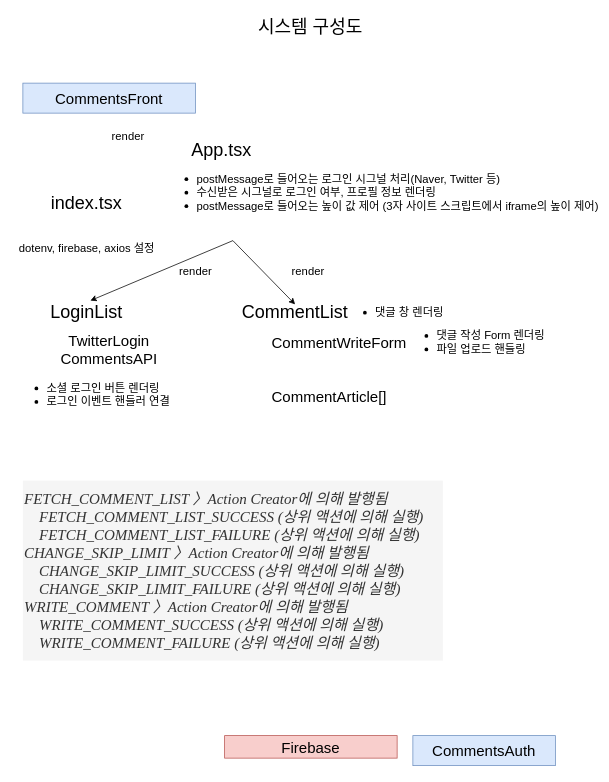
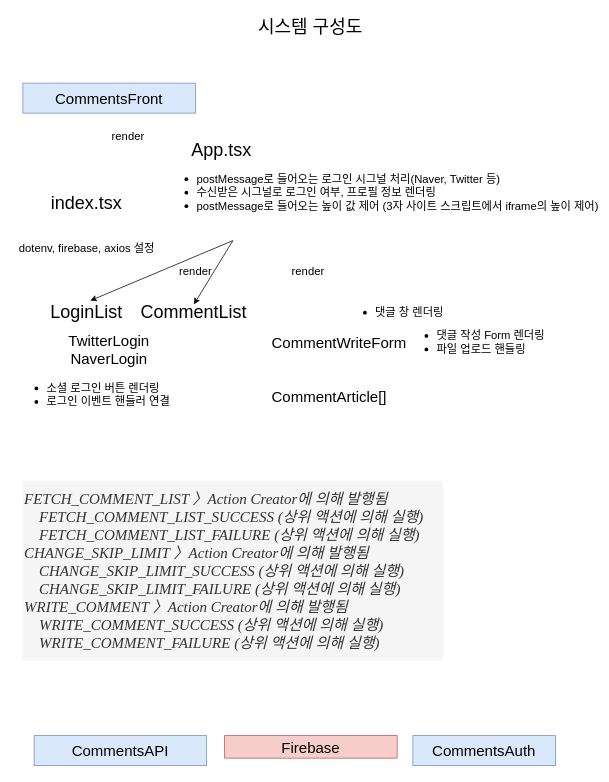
(295, 312) -> (194, 312)
(109, 349) -> (109, 349)
none -> (120, 750)
